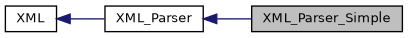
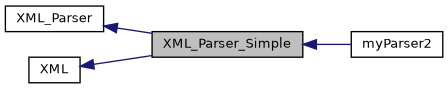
(87, 19) -> (123, 60)
none -> (397, 44)
